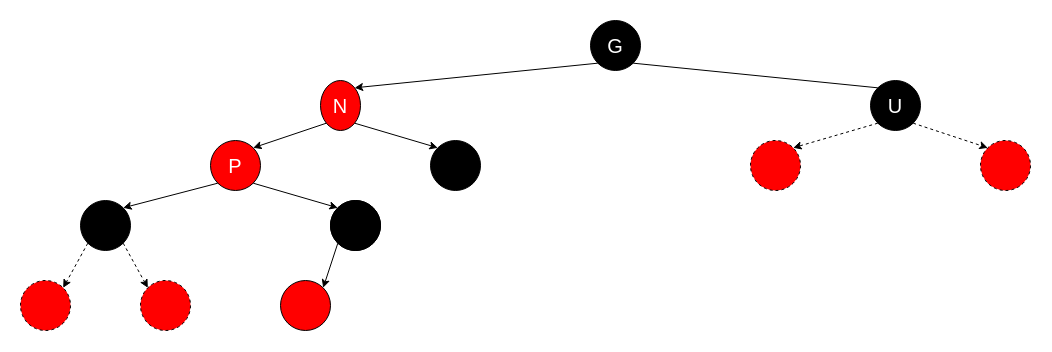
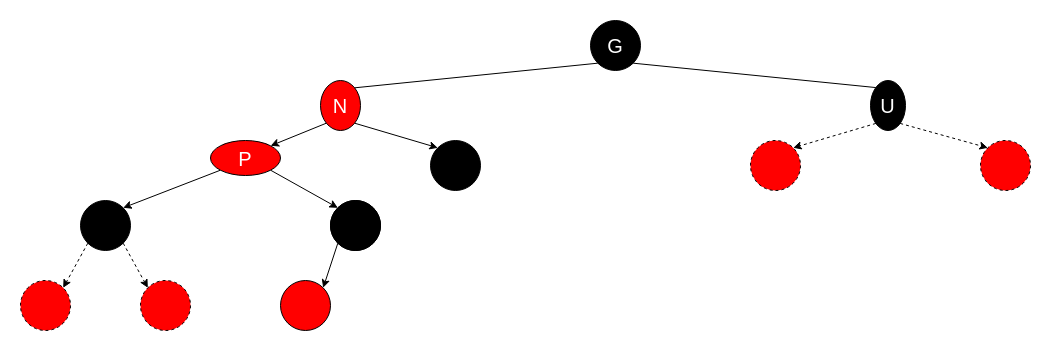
(363, 87) -> (360, 87)
(896, 106) -> (888, 106)
(236, 166) -> (246, 158)
